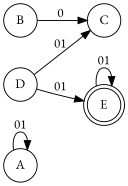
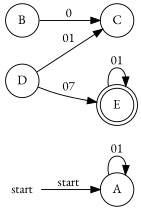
(60, 87) -> (69, 87)
none -> (22, 190)
